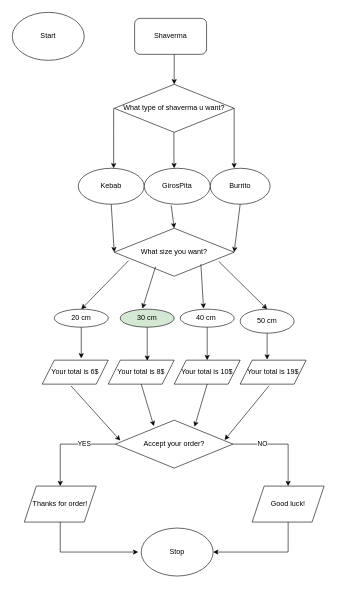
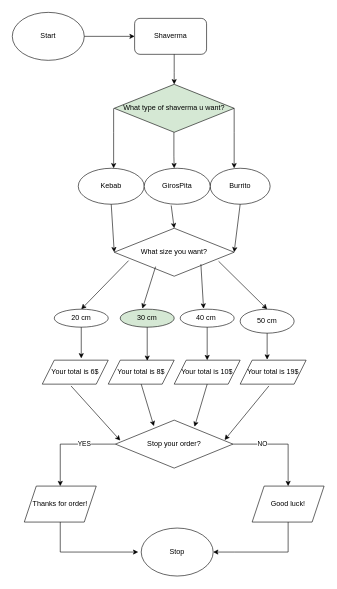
none -> (108, 36)
(174, 108) -> (174, 108)
(174, 444) -> (174, 444)
